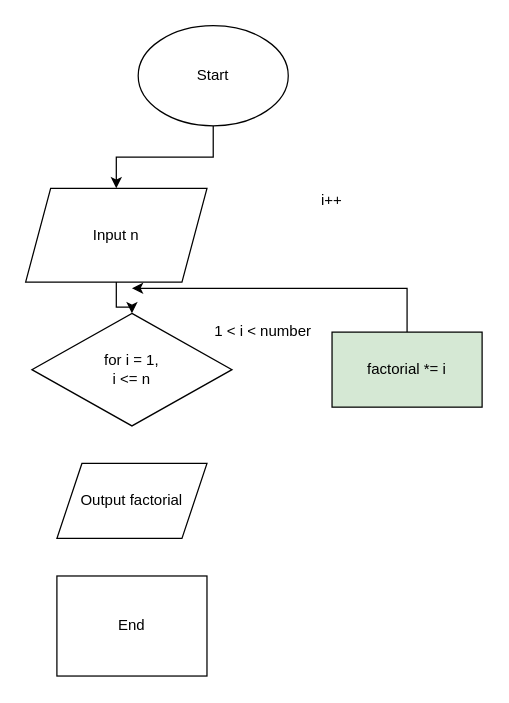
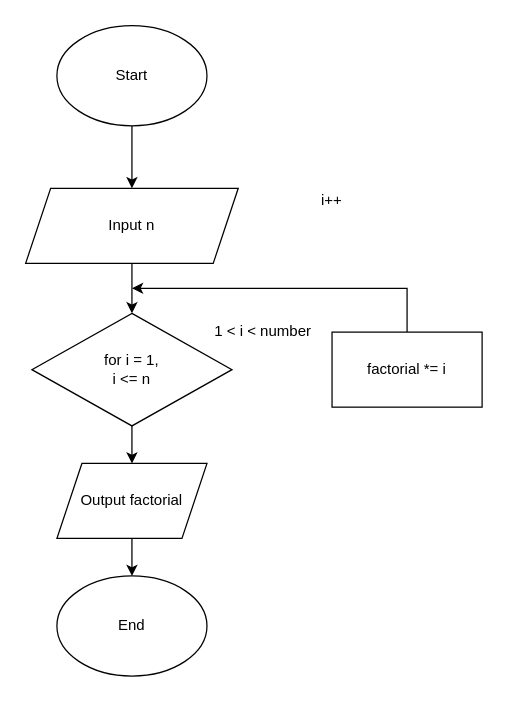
(213, 76) -> (132, 76)
(116, 235) -> (132, 226)
(407, 369) -> (407, 369)
none -> (132, 449)
none -> (132, 561)
(132, 626) -> (132, 626)
